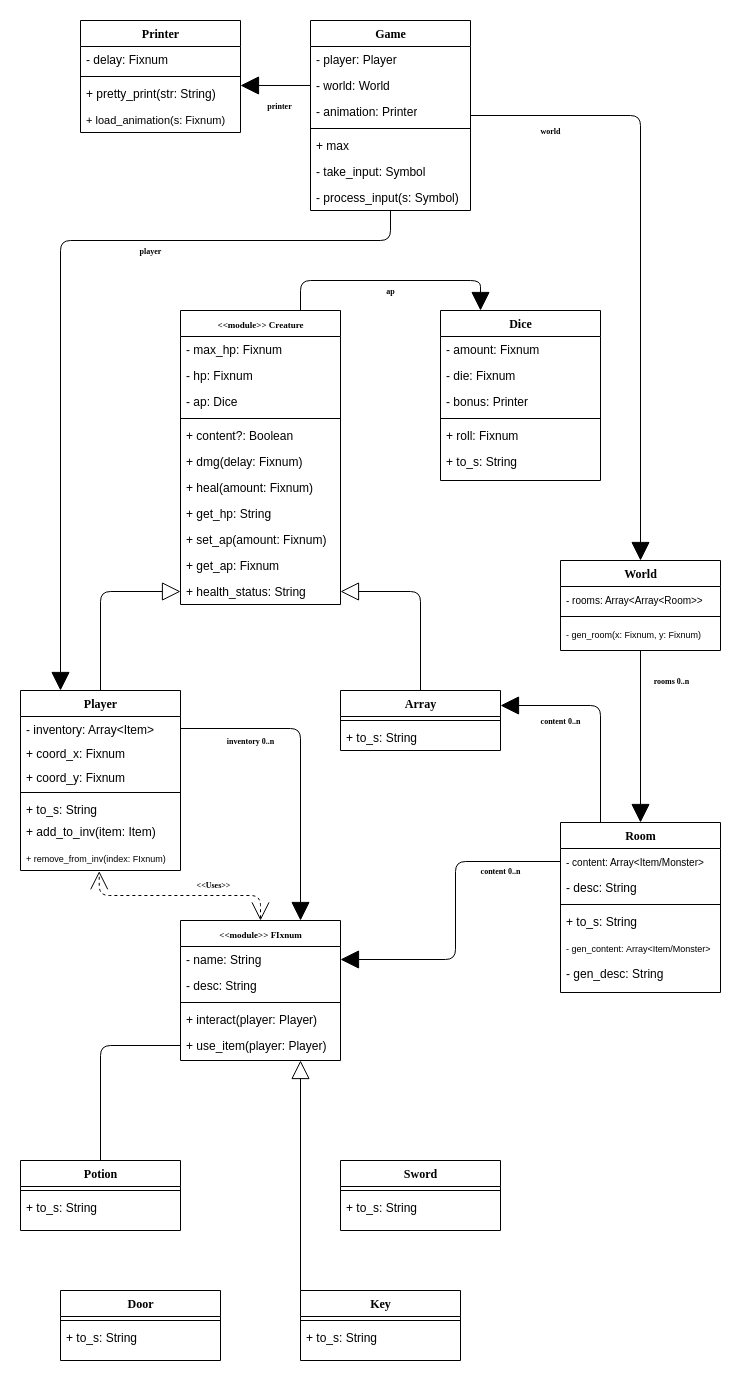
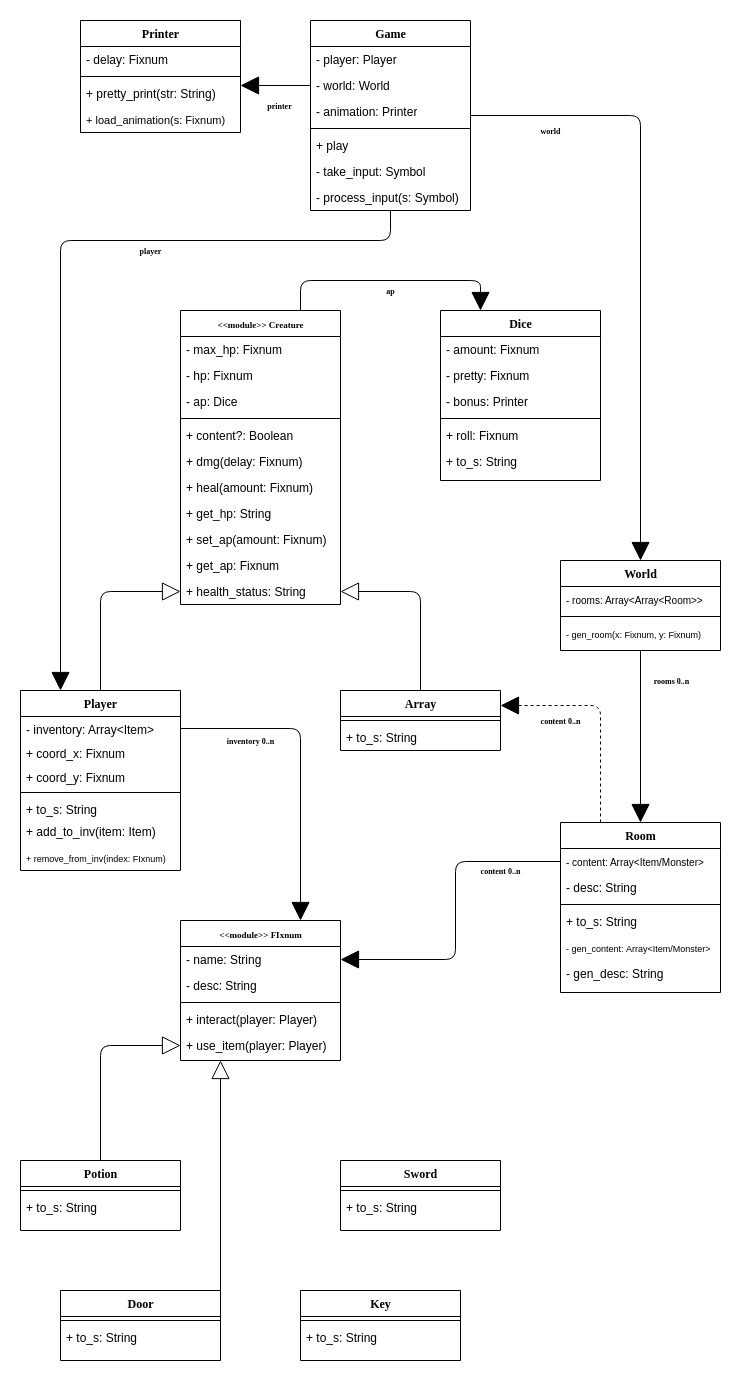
(332, 147) -> (334, 147)
(482, 377) -> (494, 377)
(601, 729) -> (601, 729)
(180, 896) -> none
(169, 1046) -> (161, 1046)
none -> (221, 1184)
(301, 1184) -> none
